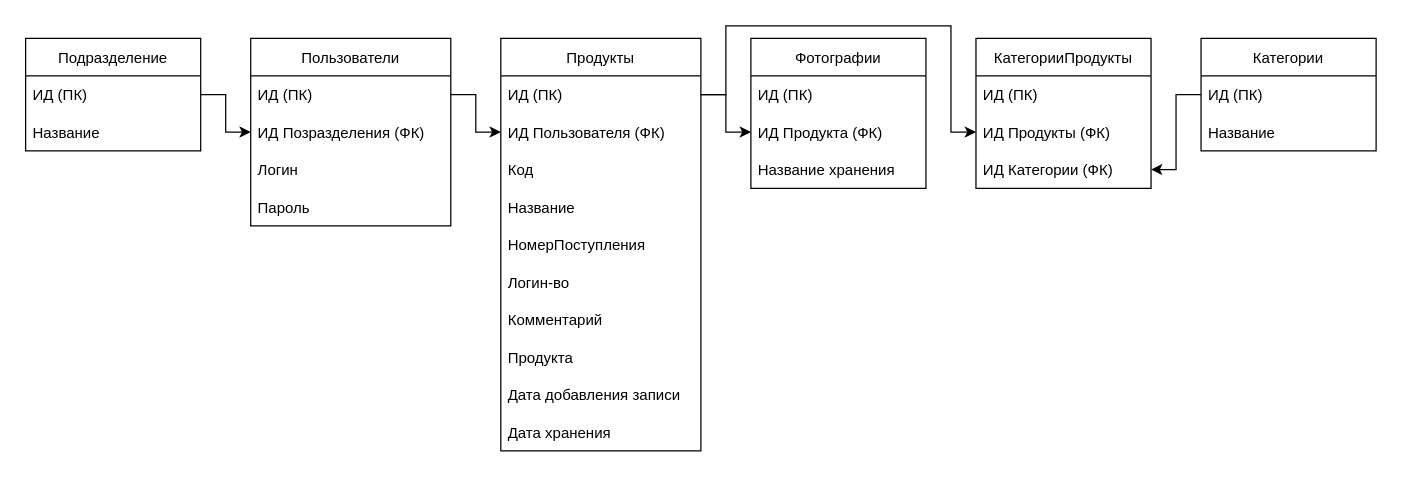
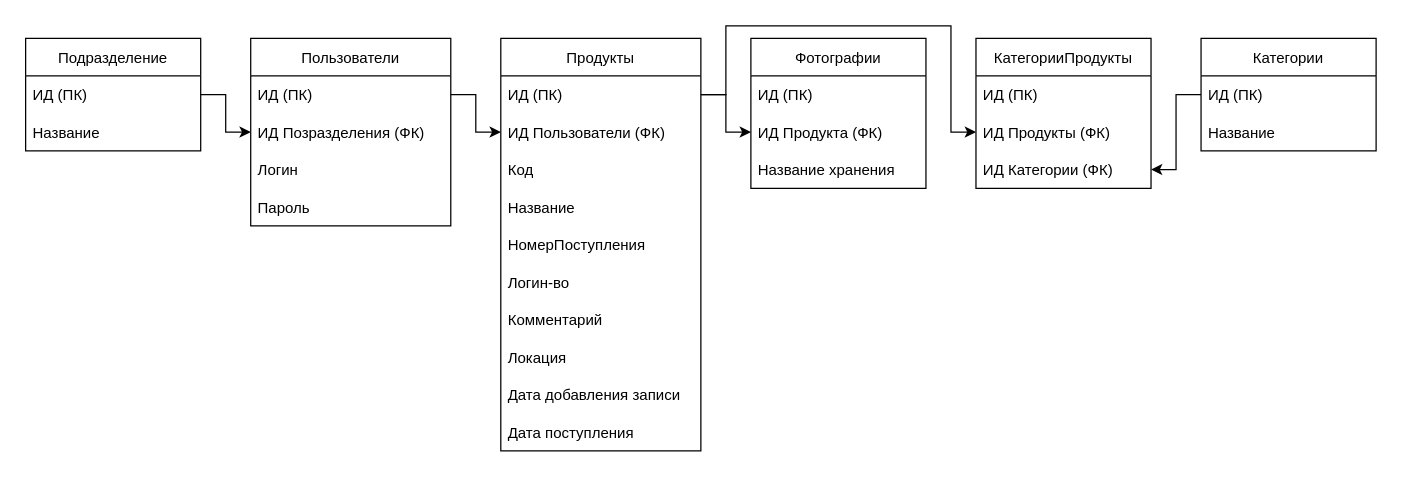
(588, 133) -> (588, 133)
(541, 358) -> (537, 358)
(560, 433) -> (573, 433)
